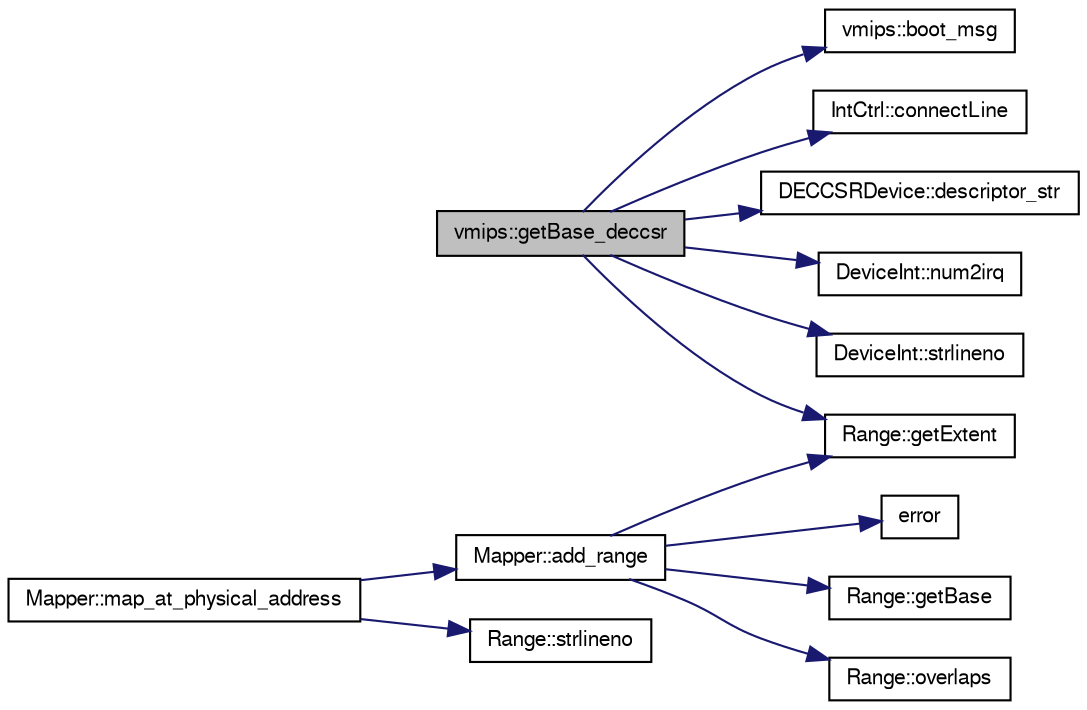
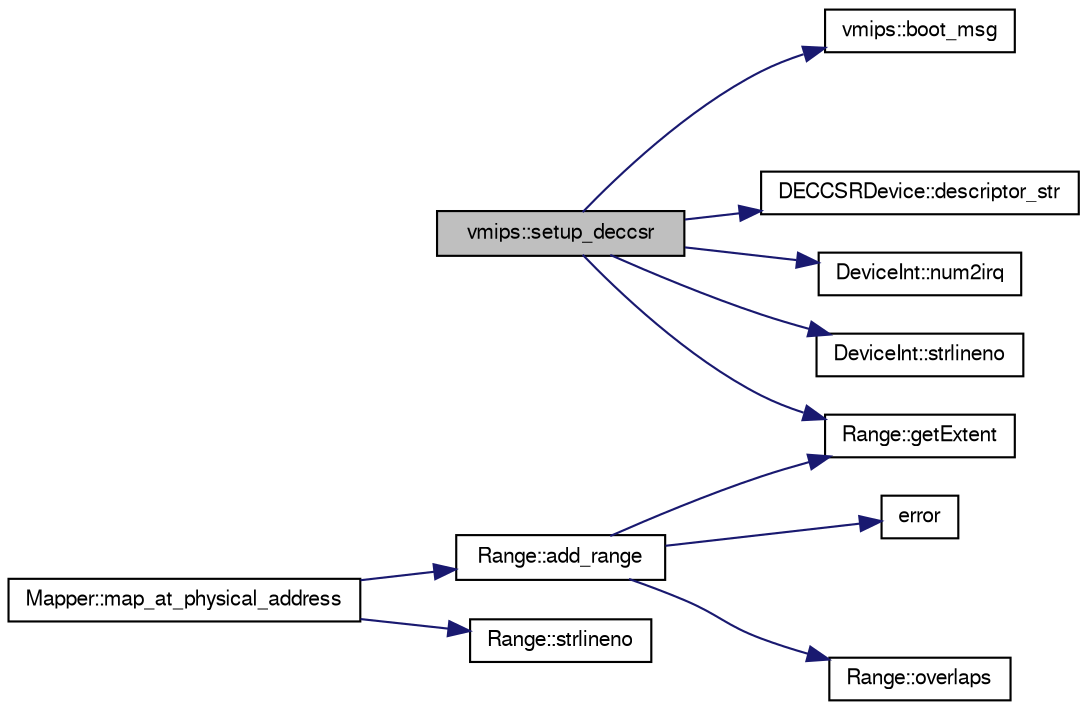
(920, 112) -> none
(561, 233) -> (561, 233)
(561, 558) -> (561, 558)
(920, 598) -> none
